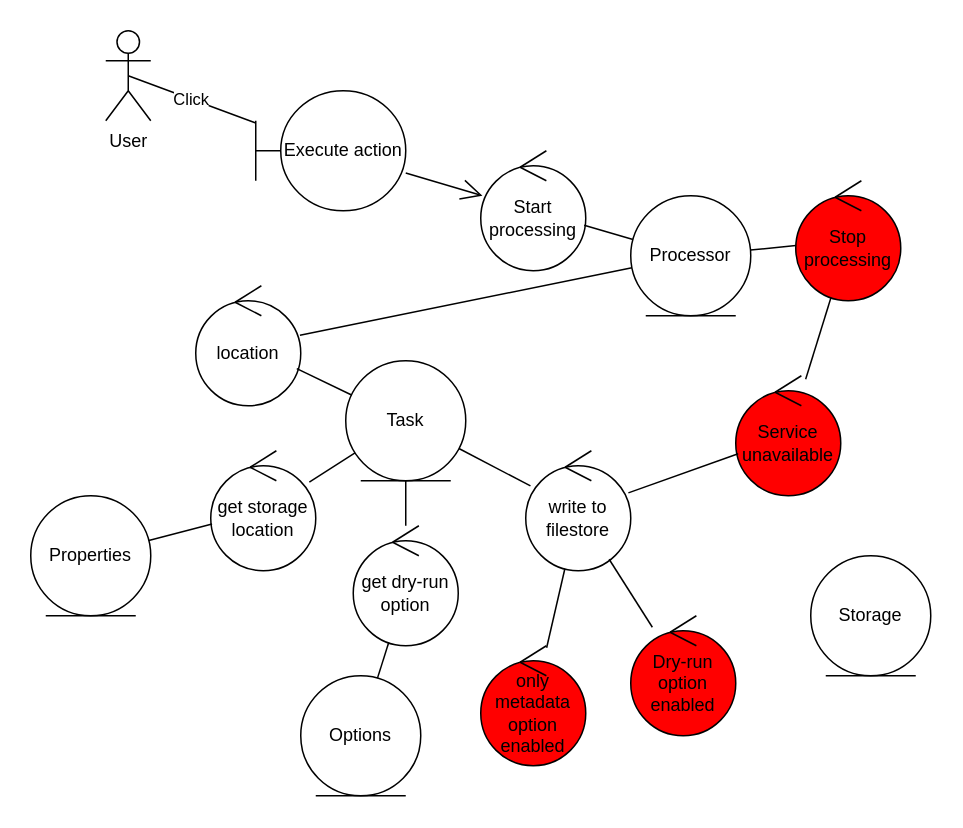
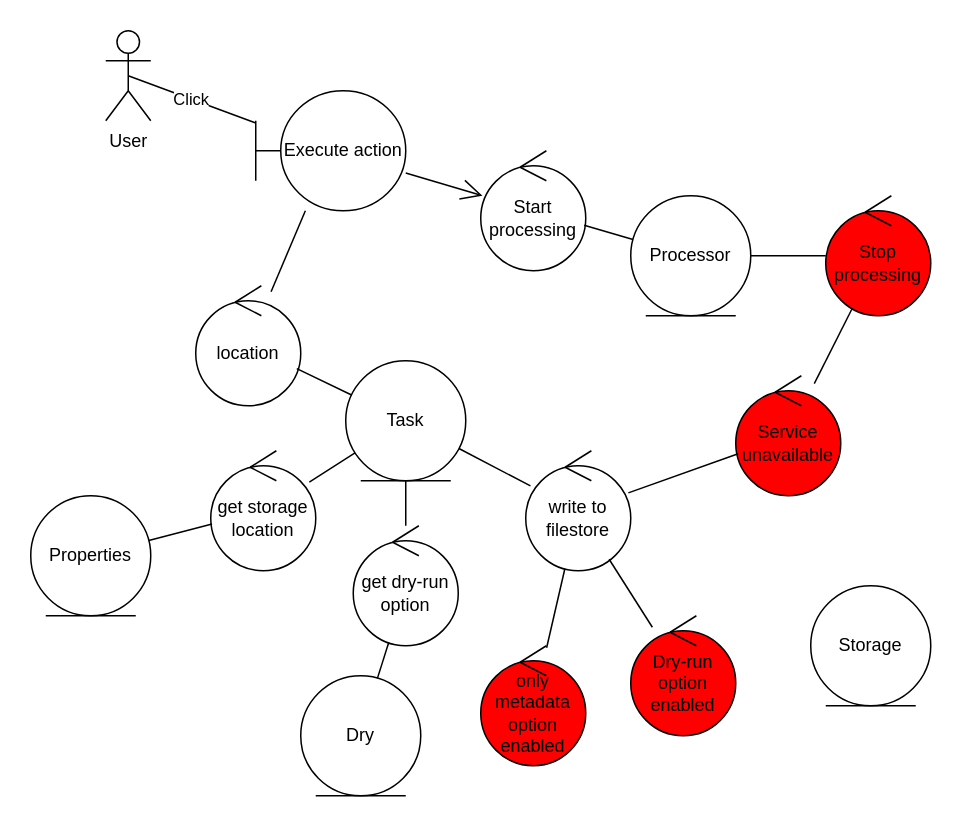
(848, 241) -> (878, 256)
(466, 301) -> (288, 252)
(871, 616) -> (871, 646)
(361, 736) -> (361, 736)
